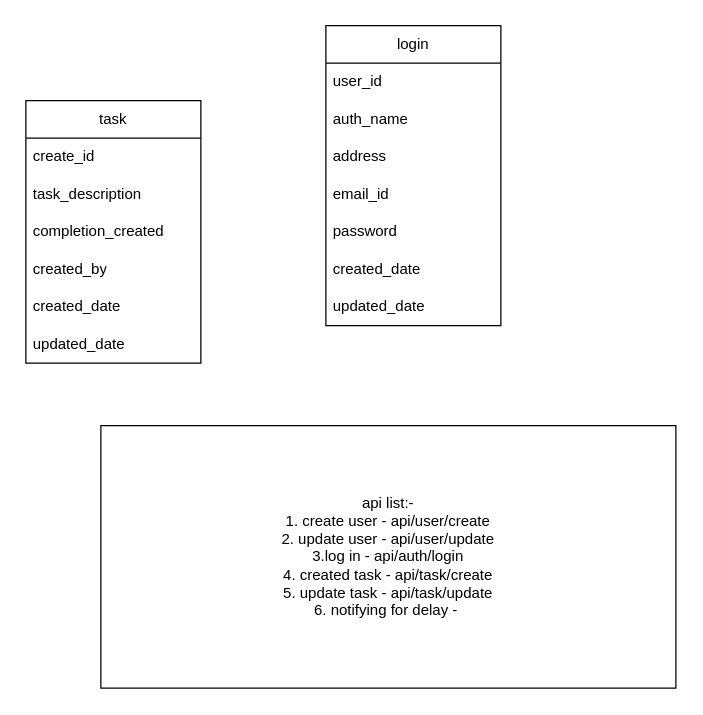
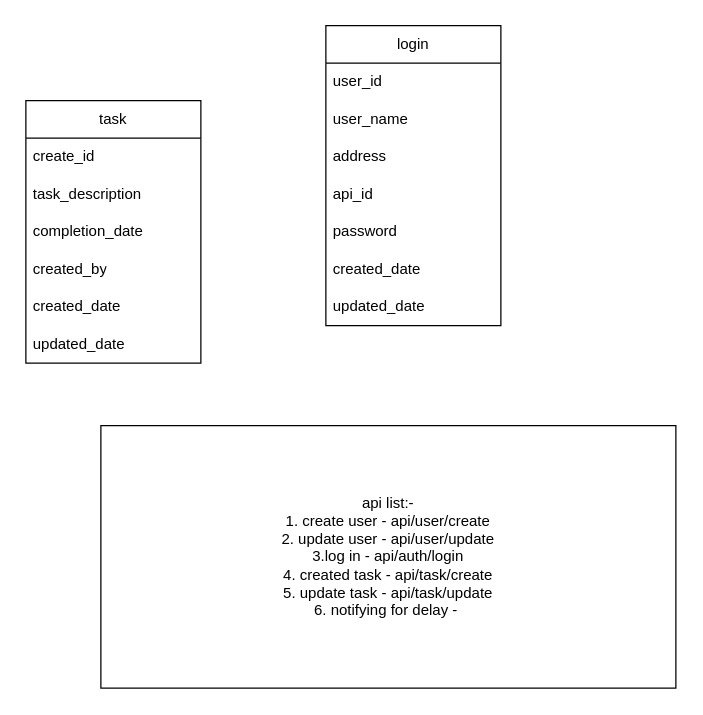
(371, 119) -> (371, 119)
(361, 194) -> (354, 194)
(105, 232) -> (92, 232)
